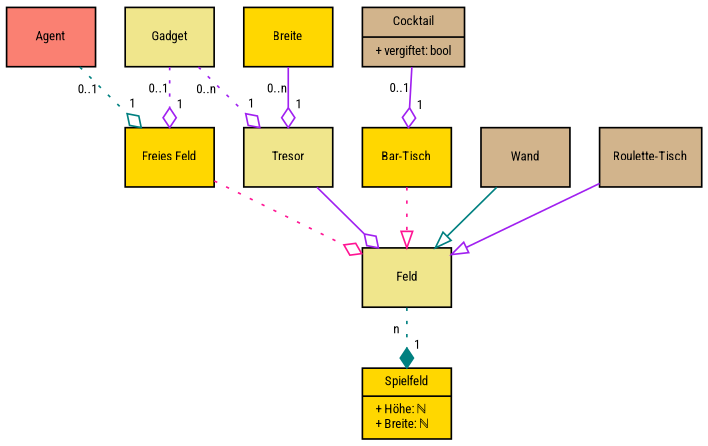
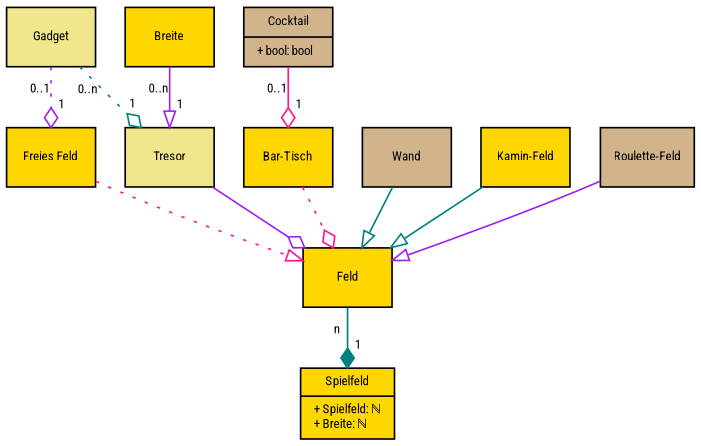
(51, 37) -> none
(413, 51) -> (285, 51)
(288, 87) -> (170, 89)
(411, 87) -> (288, 87)
(222, 90) -> (103, 90)
none -> (525, 157)
(651, 157) -> (647, 157)
(407, 209) -> (313, 209)
(279, 213) -> (191, 220)
(407, 278) -> (348, 278)
(407, 328) -> (348, 328)
(401, 409) -> (348, 409)
